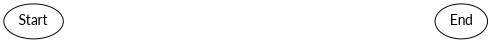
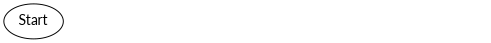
(461, 21) -> none
